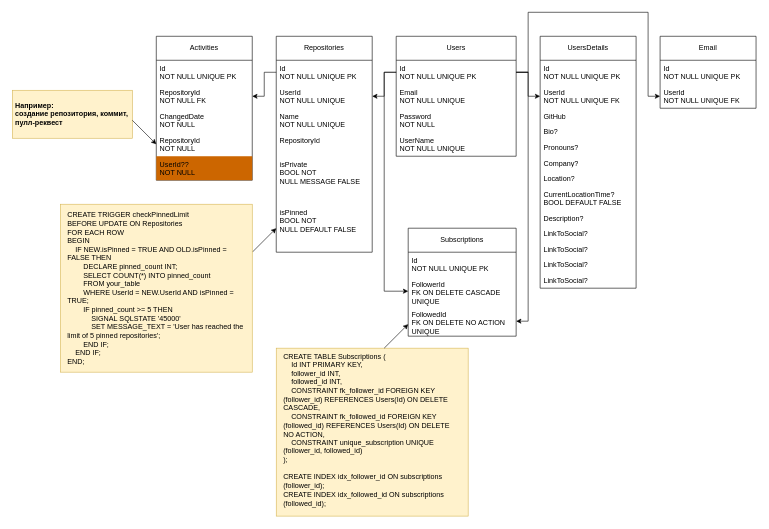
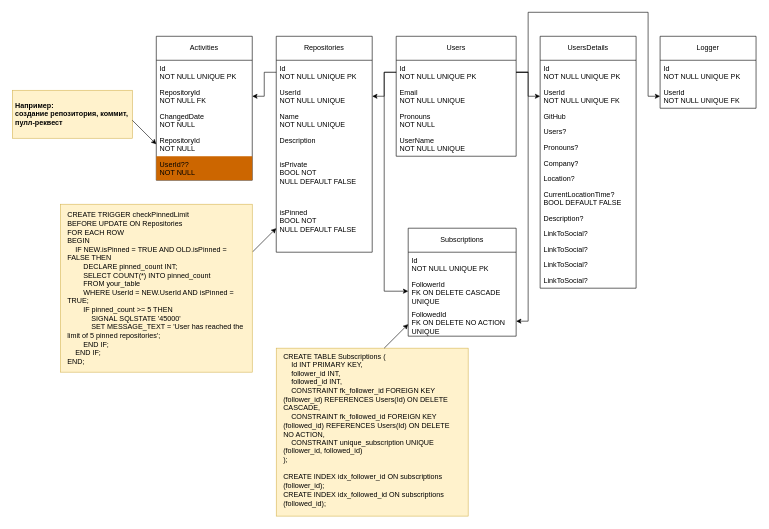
(708, 48) -> (708, 48)
(416, 121) -> (416, 121)
(551, 132) -> (556, 132)
(303, 141) -> (300, 141)
(325, 173) -> (325, 173)
